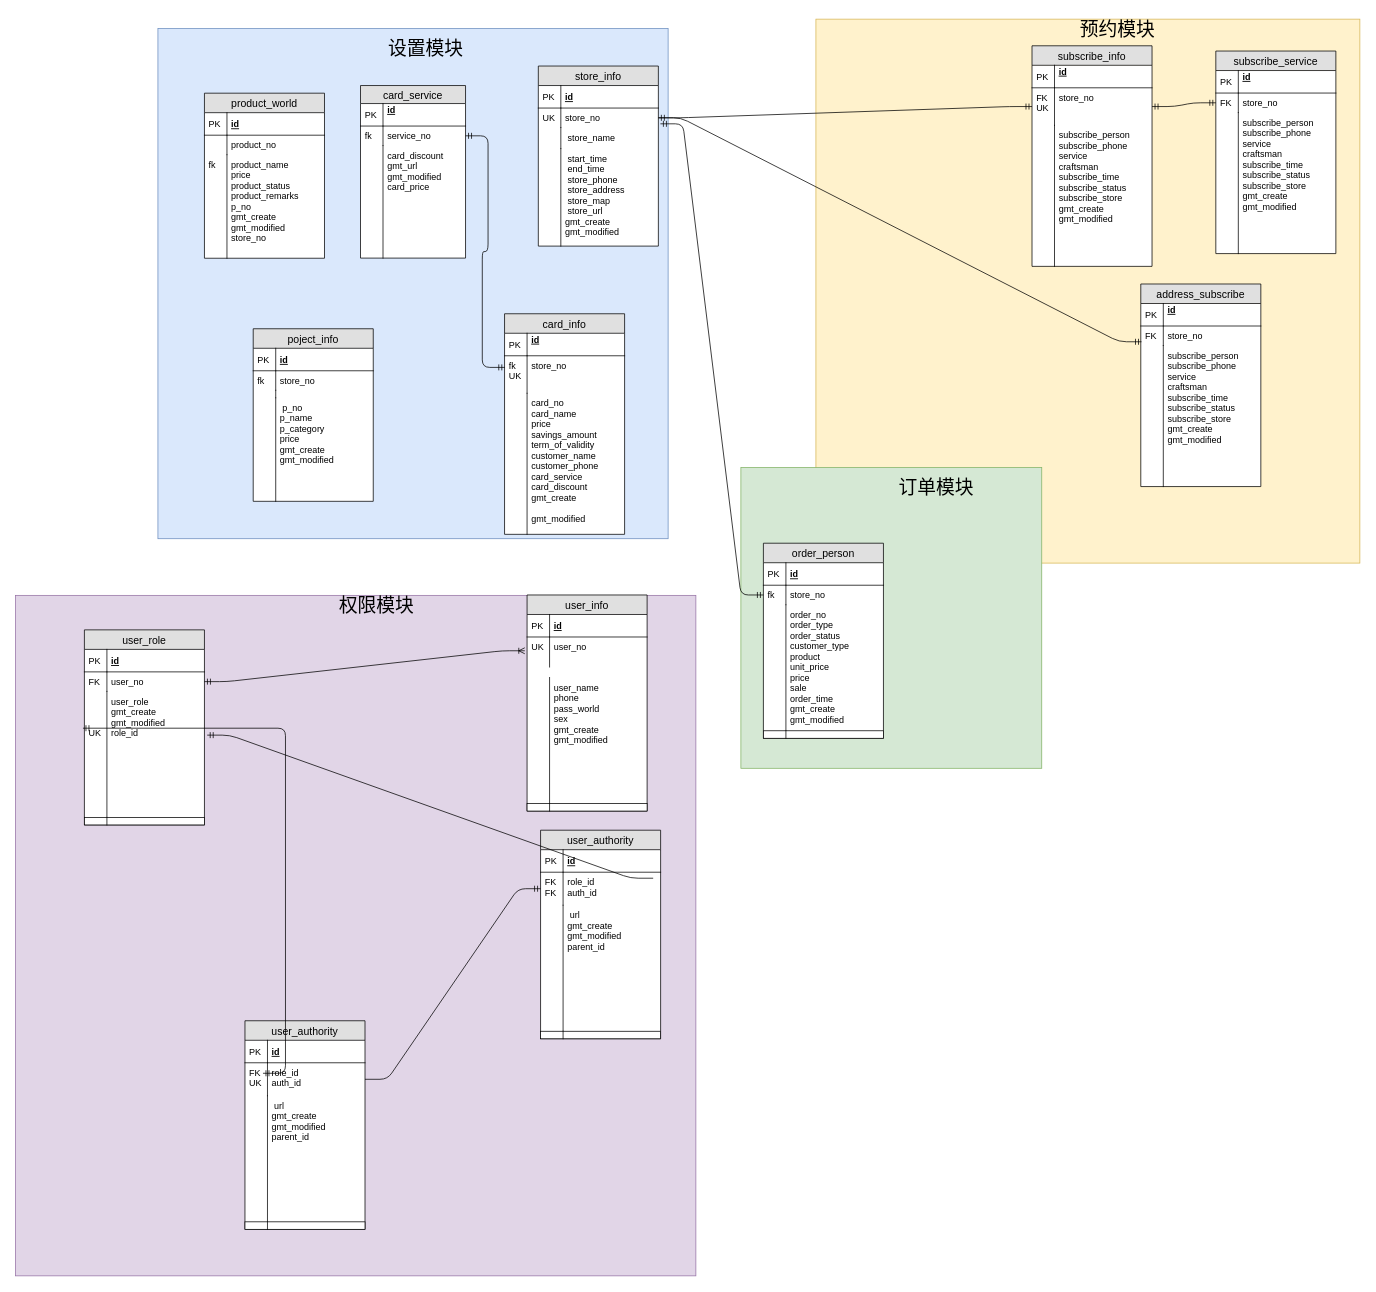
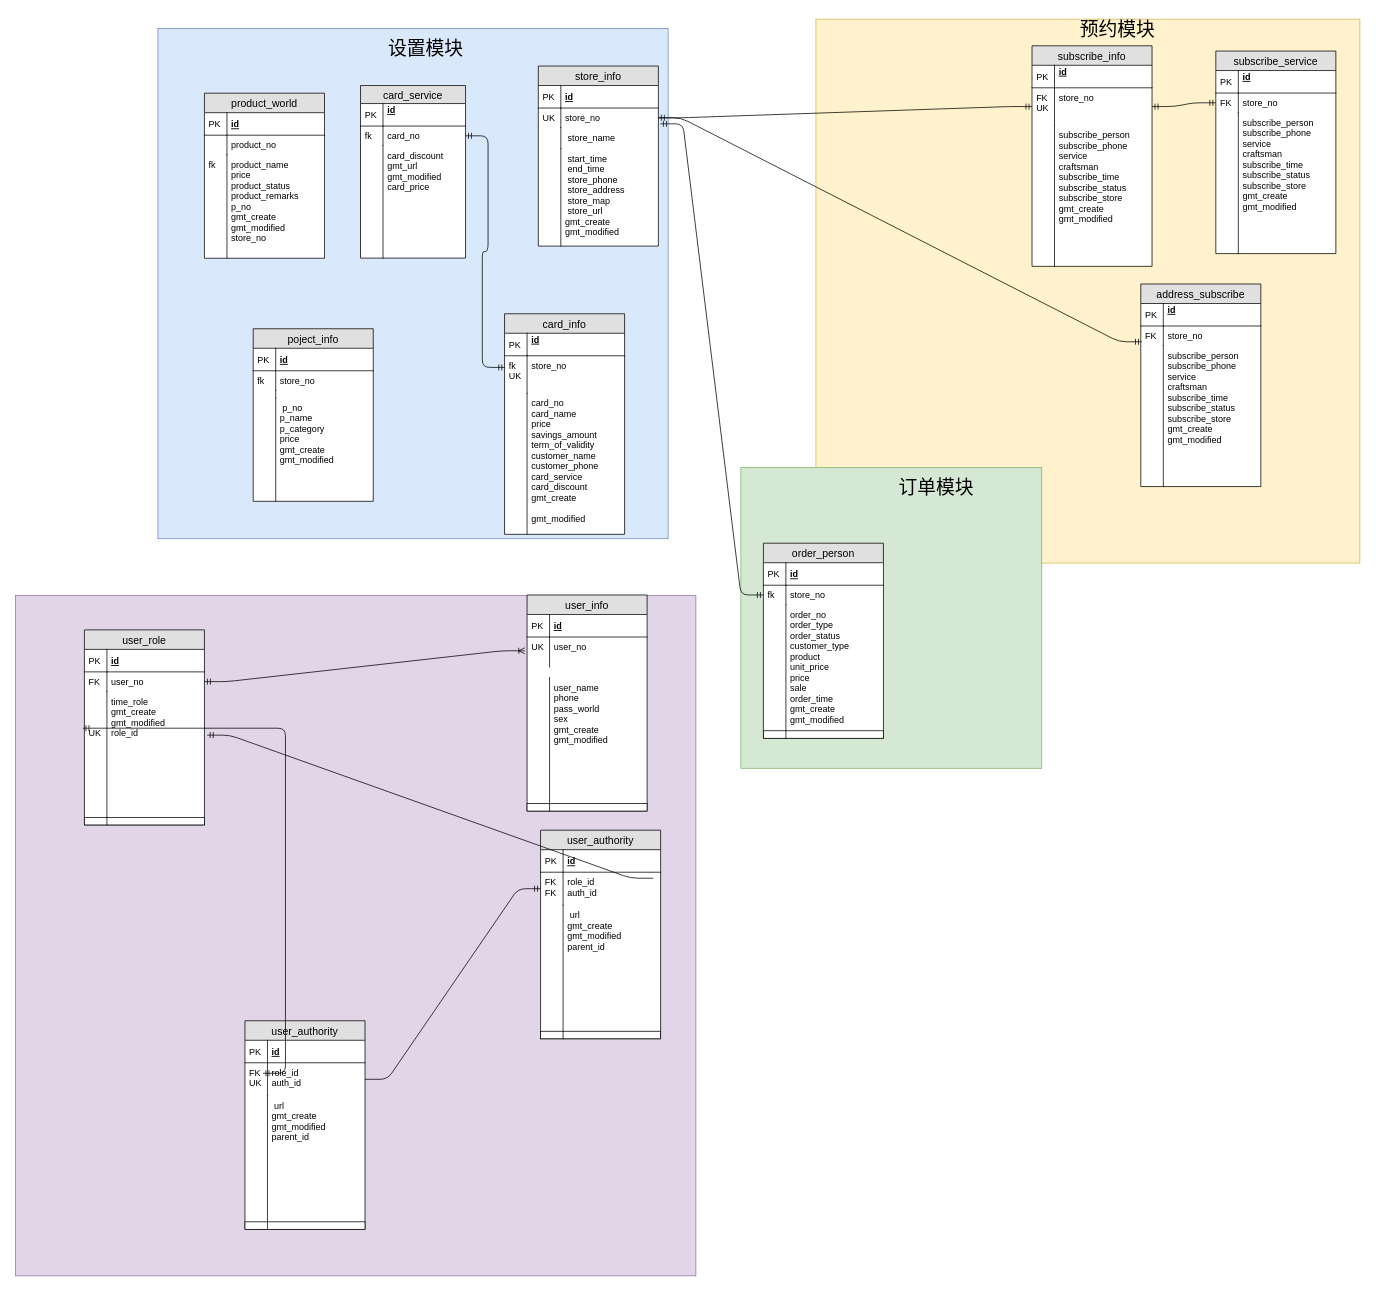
(411, 136) -> (405, 136)
(377, 605) -> none
(133, 701) -> (131, 701)
